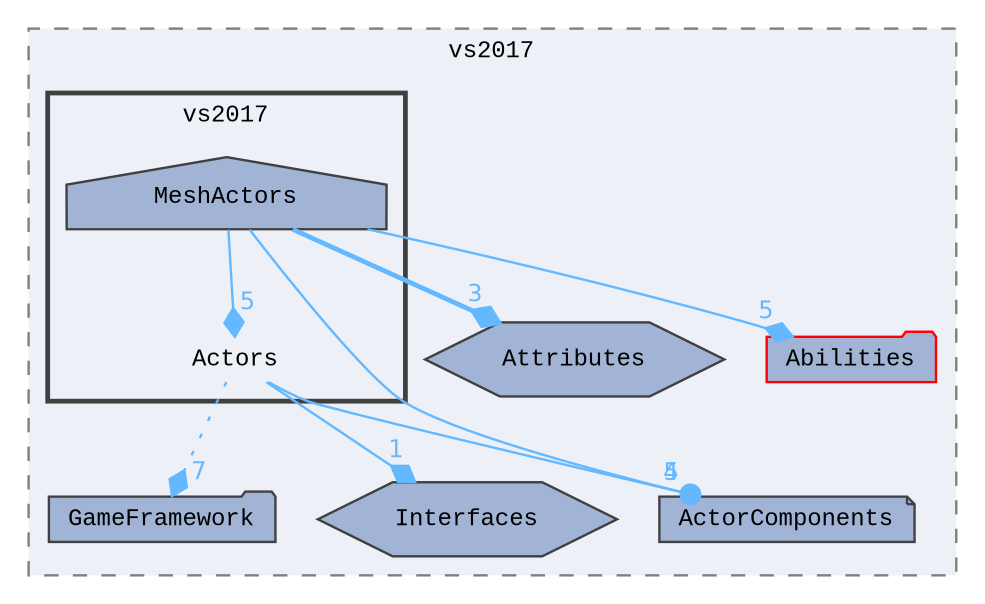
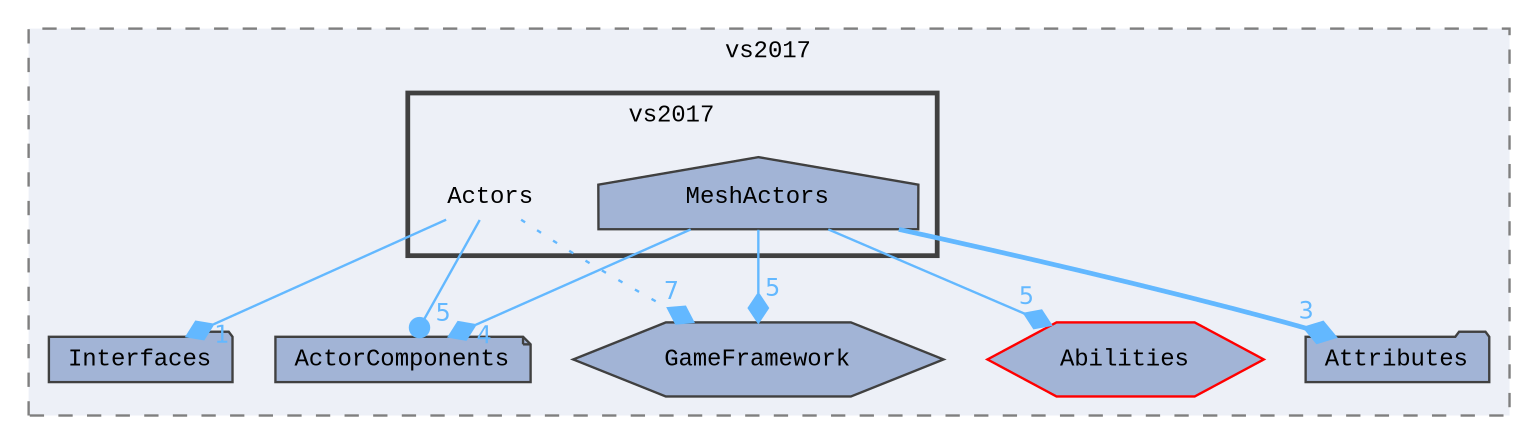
(231, 269) -> (758, 271)
(575, 359) -> (1397, 359)
(851, 359) -> (1126, 359)
(431, 415) -> (583, 277)
(162, 519) -> (758, 359)
(467, 519) -> (141, 359)
